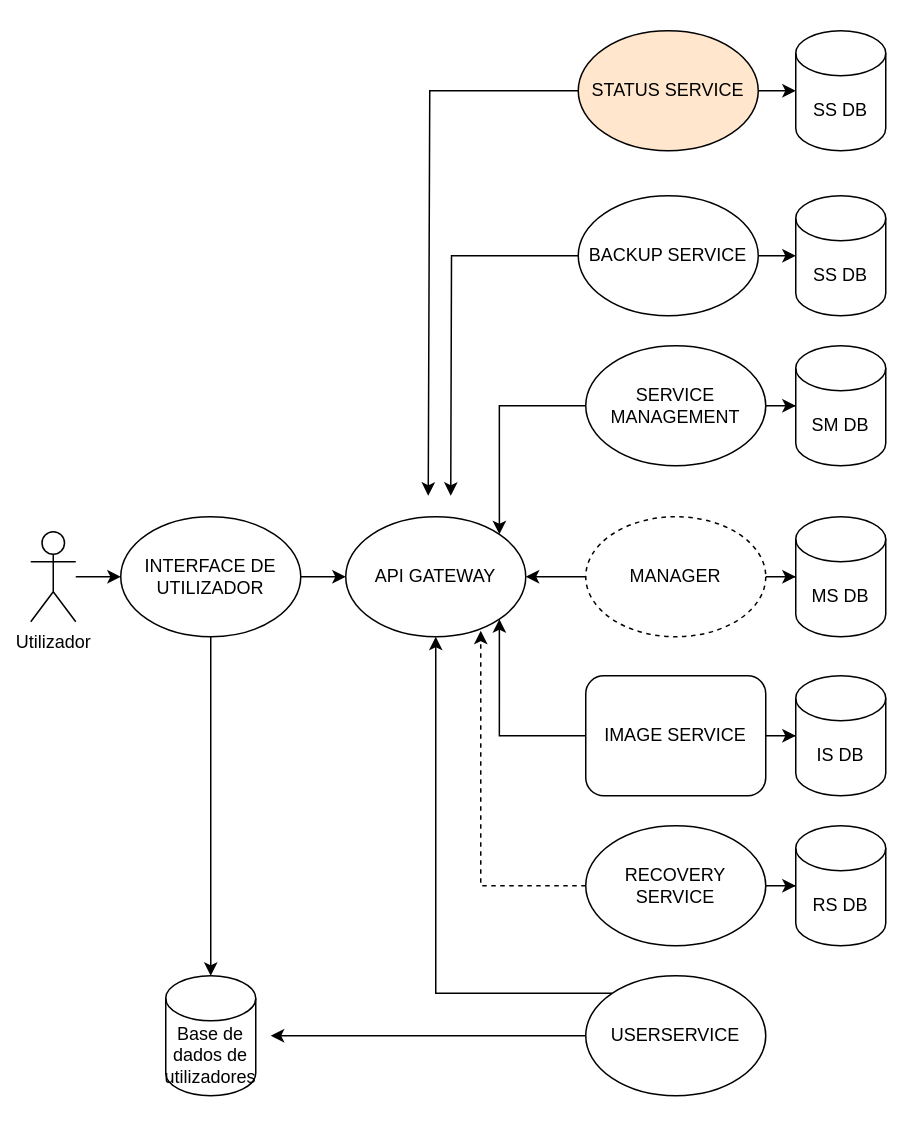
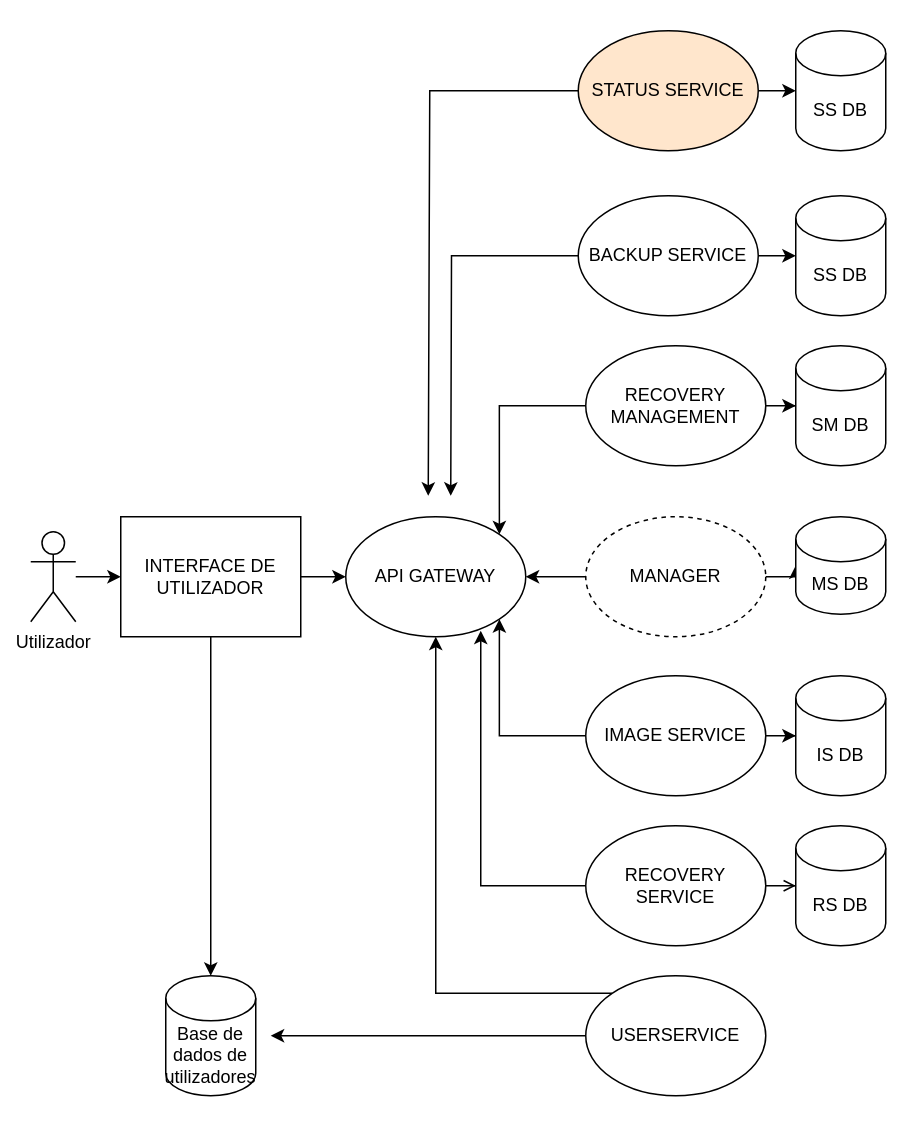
(676, 406) -> (676, 406)
(211, 577) -> (211, 577)
(841, 577) -> (841, 566)
(676, 736) -> (676, 736)
(481, 814) -> (481, 814)
(784, 886) -> (786, 886)
